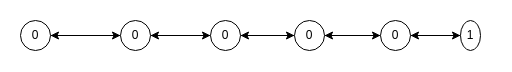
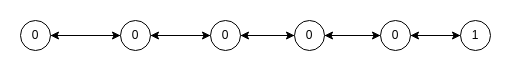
(471, 36) -> (476, 36)
